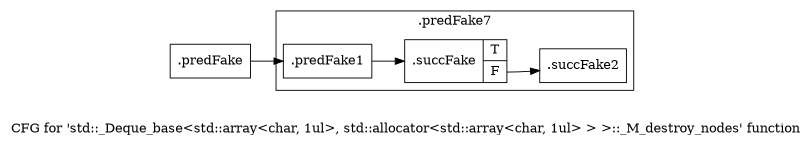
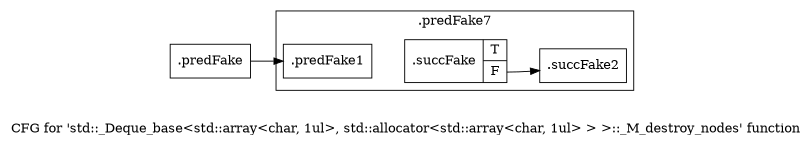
(384, 61) -> none
